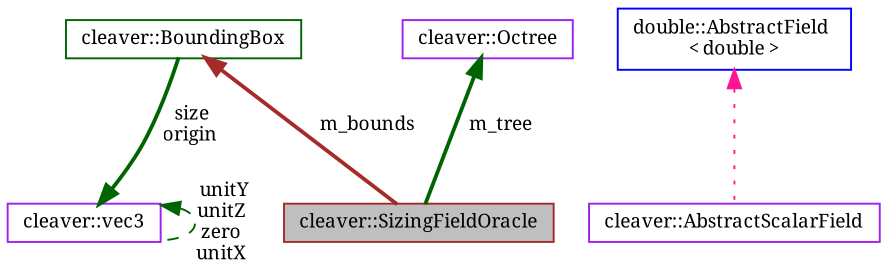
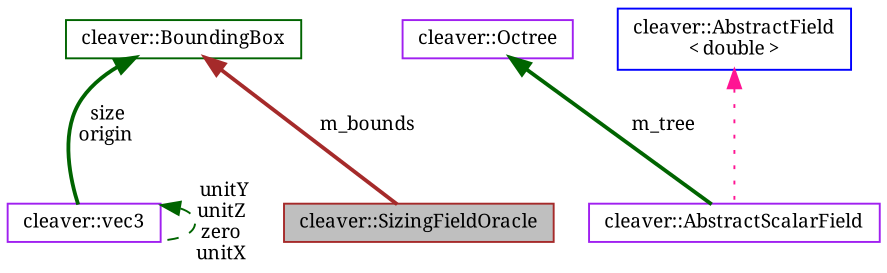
(734, 39) -> (734, 39)
(152, 126) -> (71, 127)
(450, 140) -> (619, 137)
